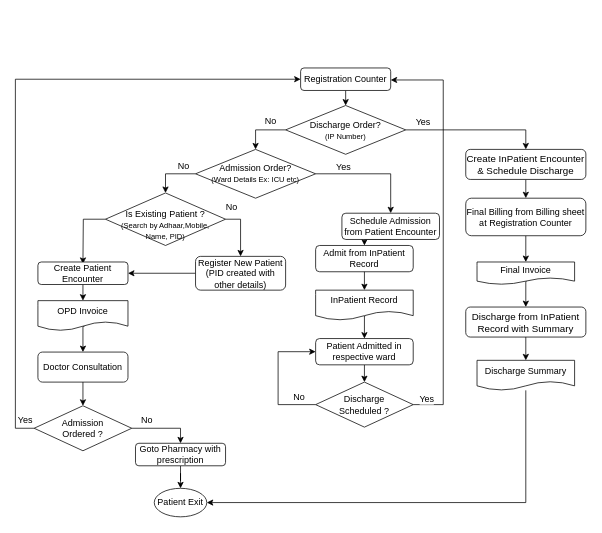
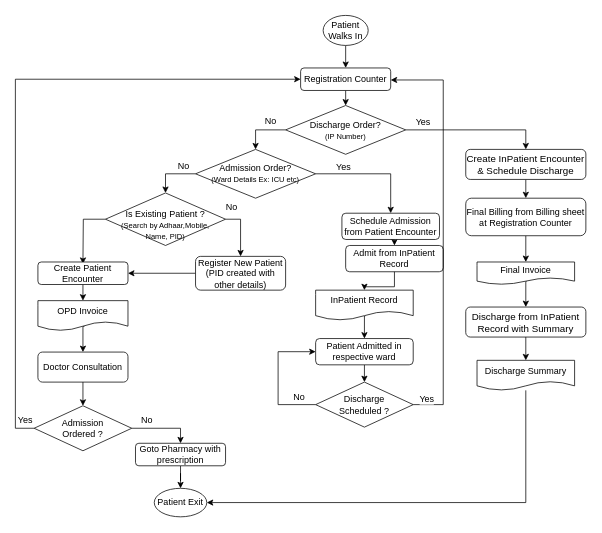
none -> (345, 30)
none -> (345, 54)
(364, 258) -> (394, 258)
